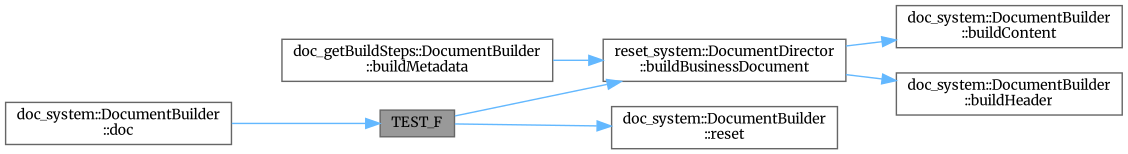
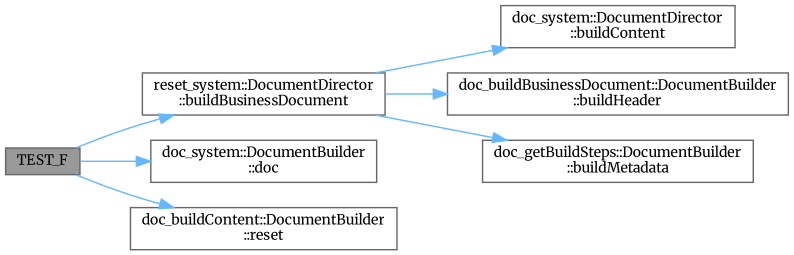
(1009, 27) -> (618, 27)
(571, 60) -> (434, 126)
(1009, 94) -> (618, 94)
(299, 123) -> (108, 161)
(725, 128) -> (264, 229)
